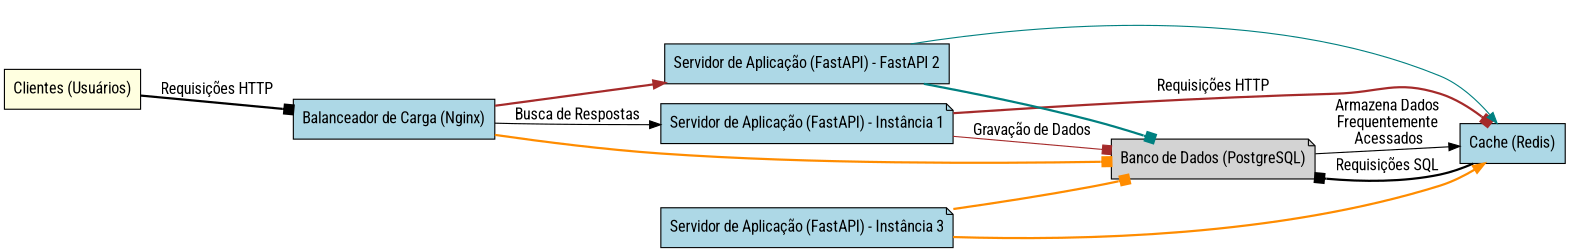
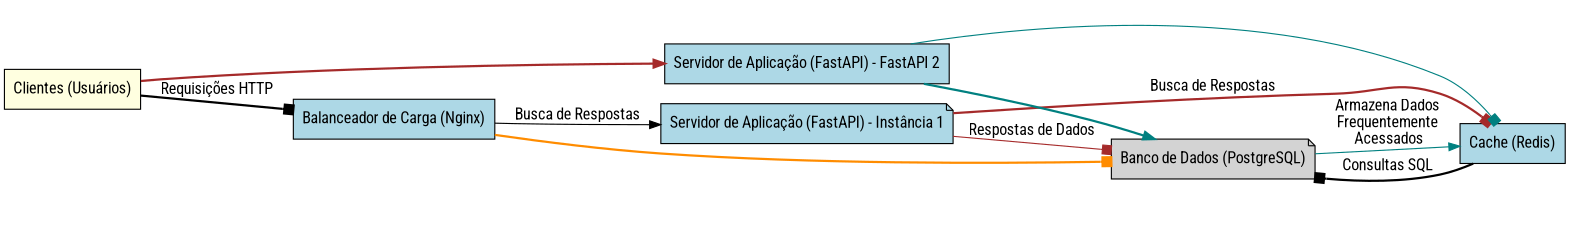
(1210, 28) -> (1210, 28)
(1213, 87) -> (1213, 87)
(574, 95) -> (397, 68)
(1012, 102) -> (1012, 102)
(1032, 131) -> (1032, 131)
(1382, 150) -> (1382, 150)
(1388, 166) -> (1388, 166)
(807, 228) -> none
